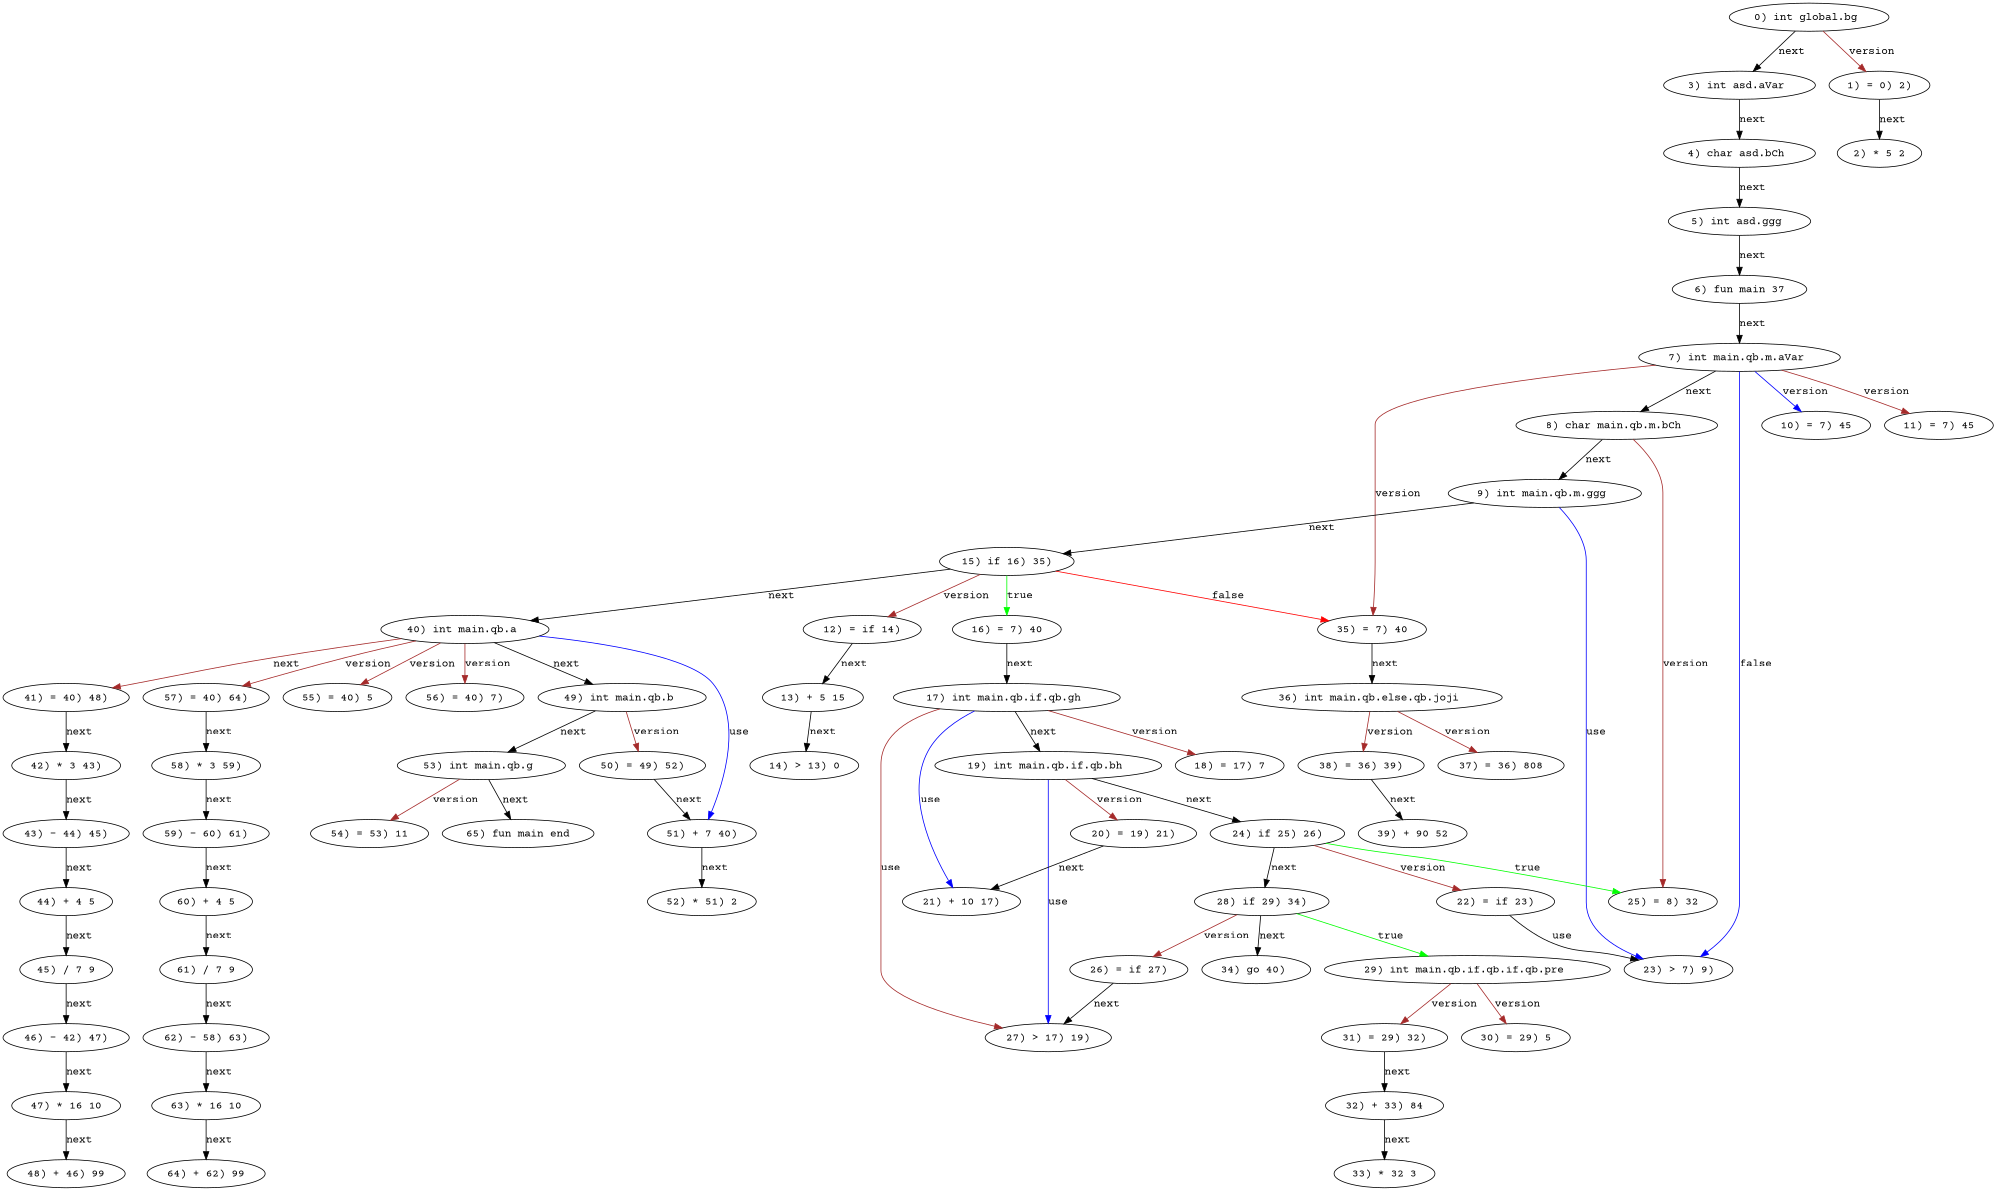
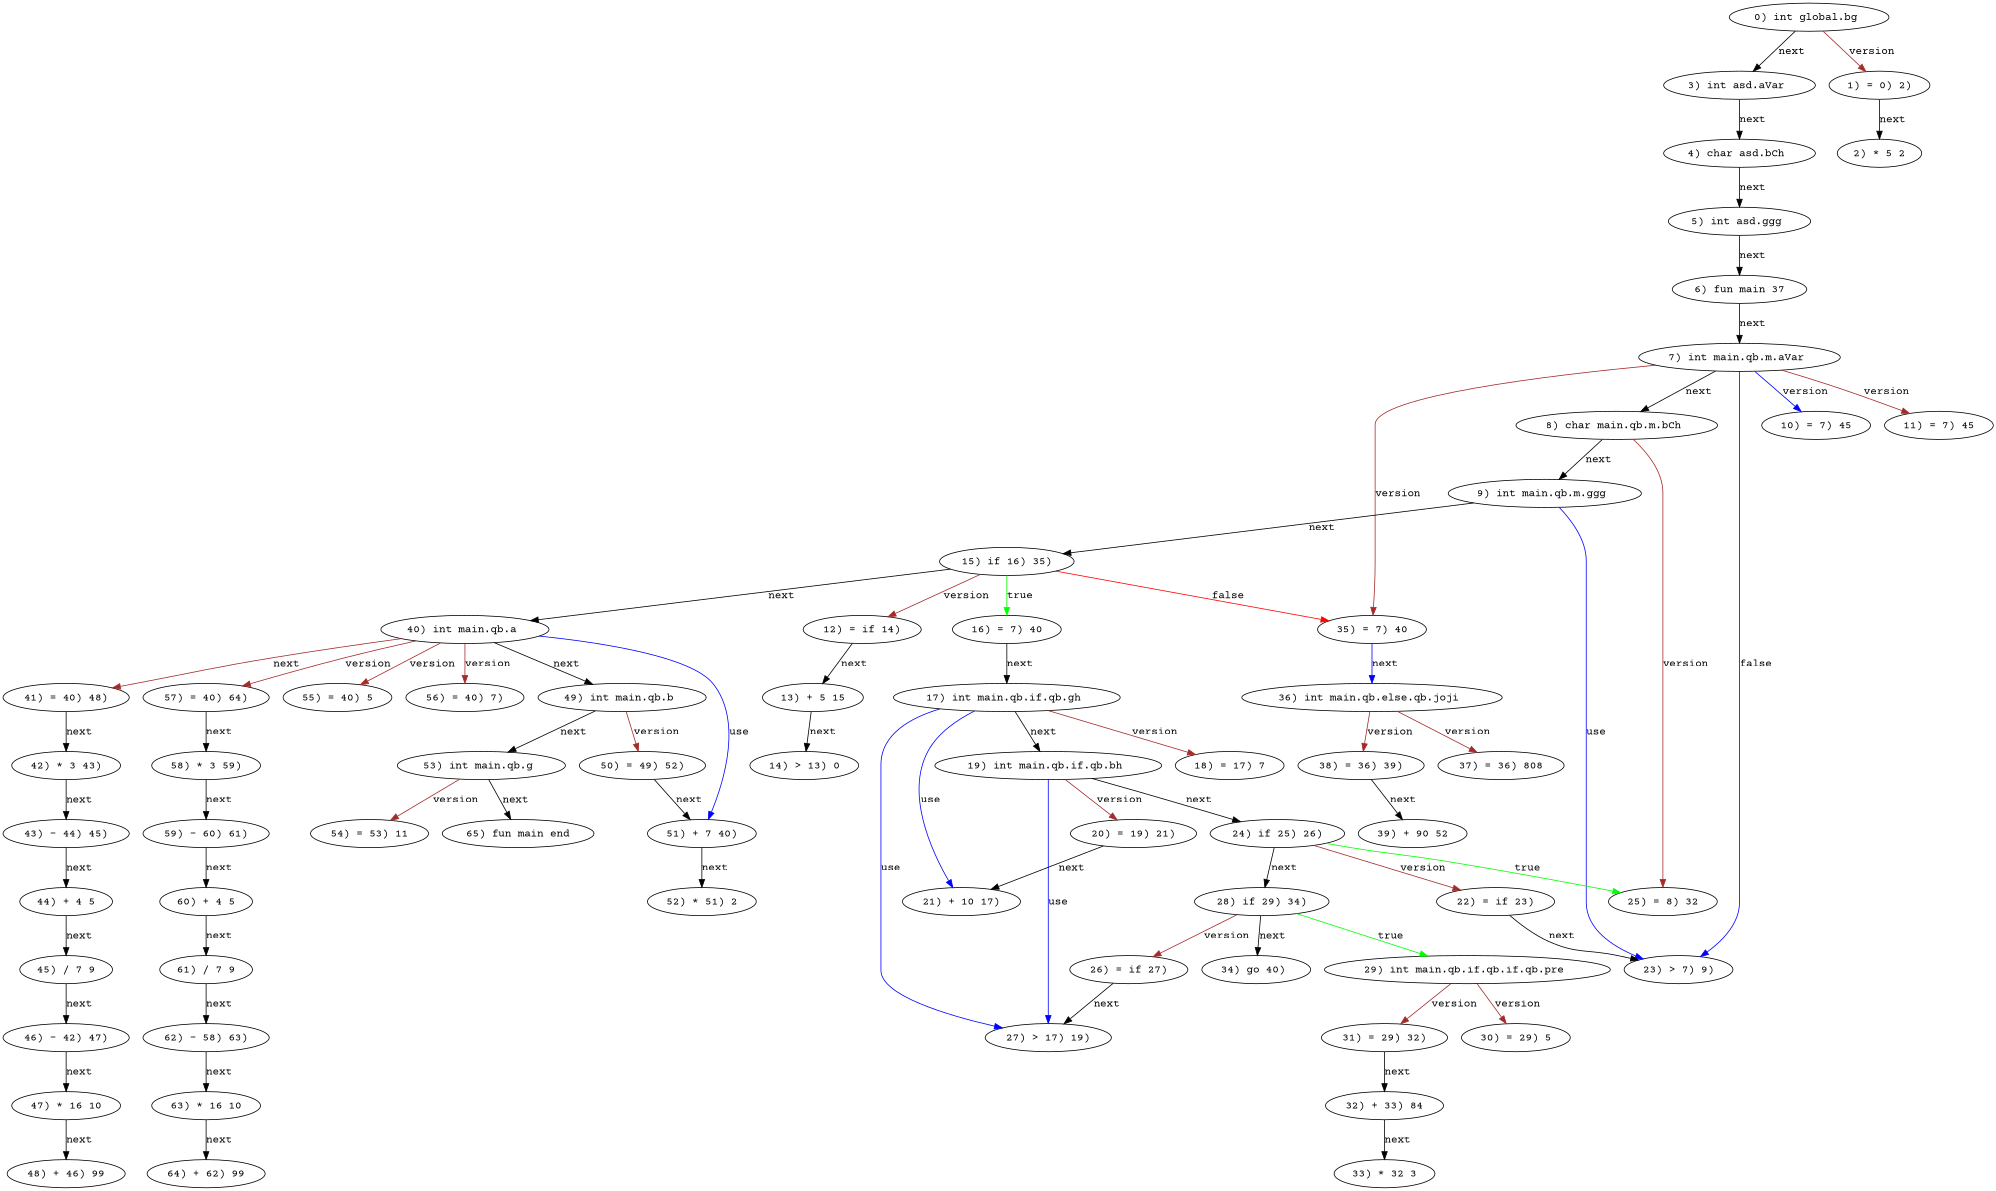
(1372, 660) -> (1372, 660)
(881, 890) -> (881, 890)
(1562, 936) -> (1562, 936)
